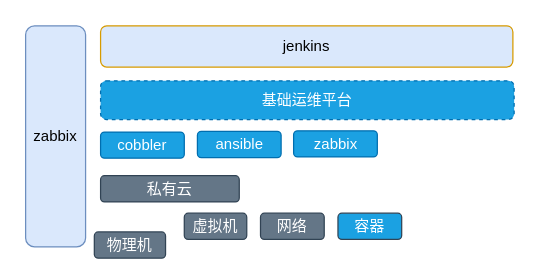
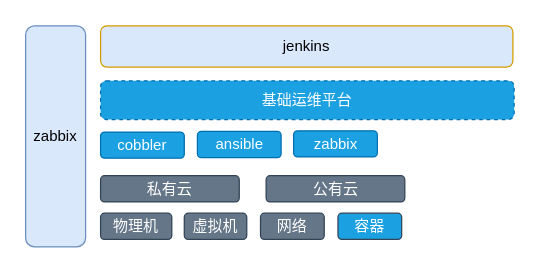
none -> (336, 189)
(130, 245) -> (136, 226)
